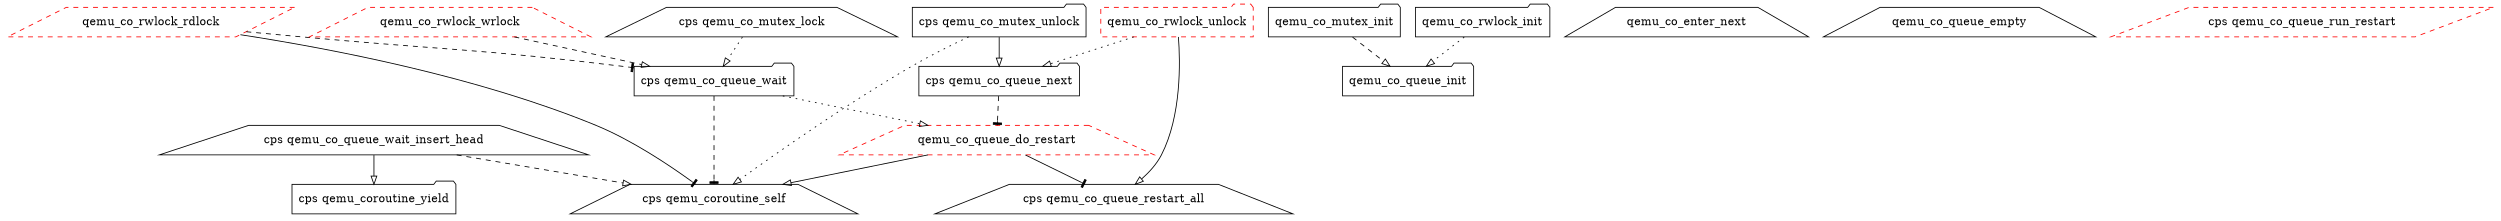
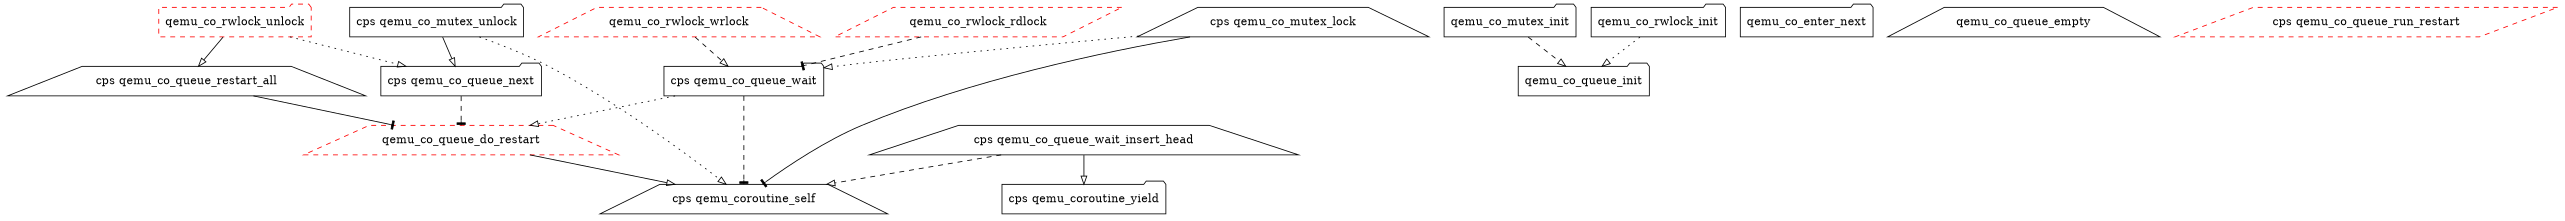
(1687, 22) -> (1807, 22)
(475, 84) -> (970, 88)
(1053, 169) -> (322, 110)
